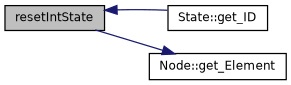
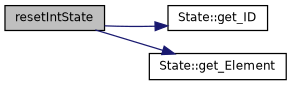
(142, 10) -> (130, 26)
(218, 67) -> (218, 67)
